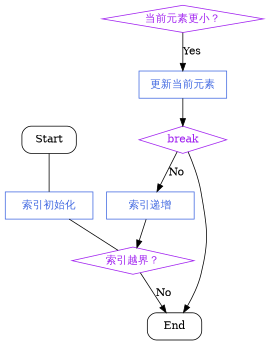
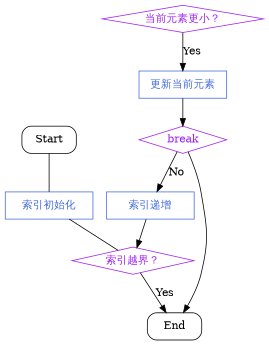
(164, 294) -> (165, 294)
